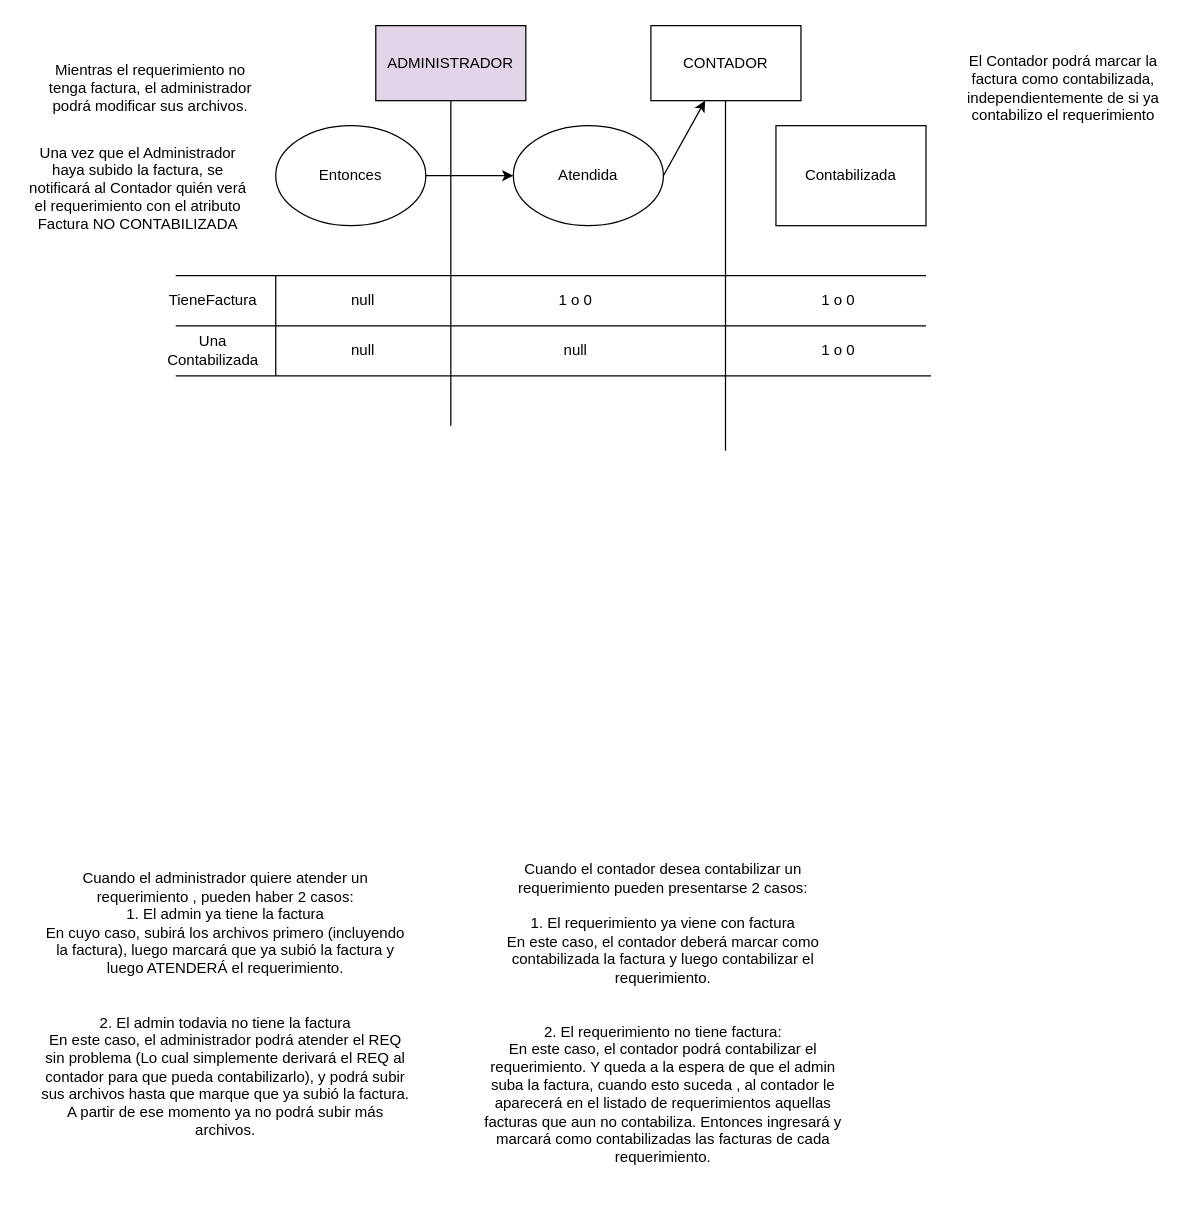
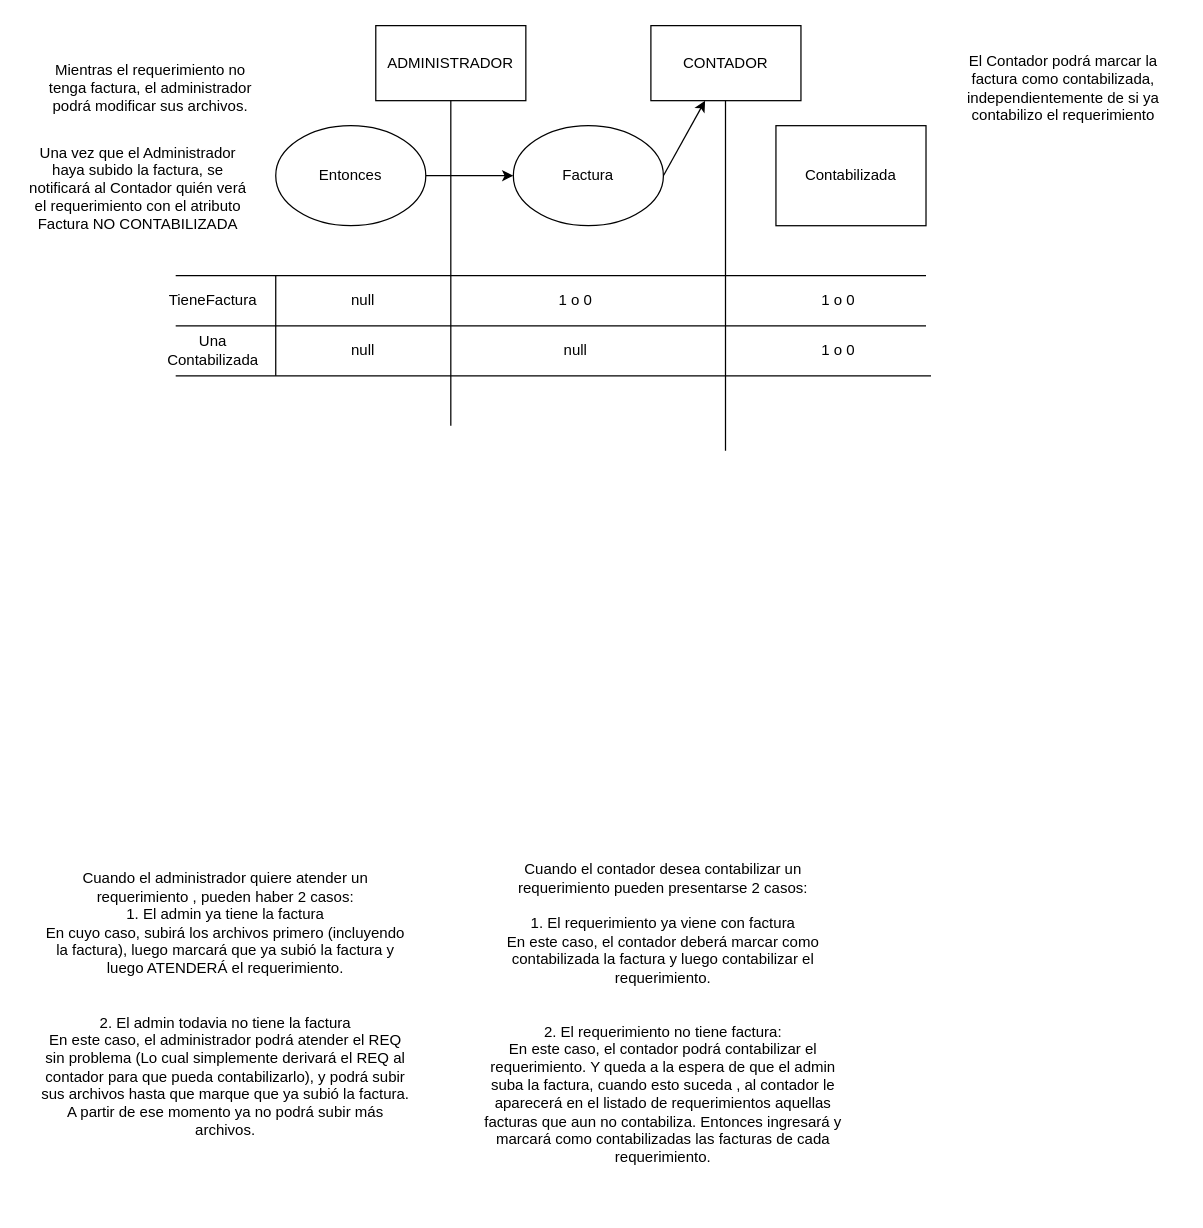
(451, 63) -> (451, 63)
(588, 176) -> (588, 176)
